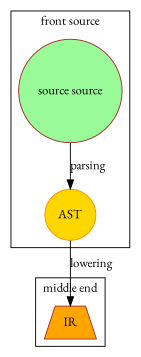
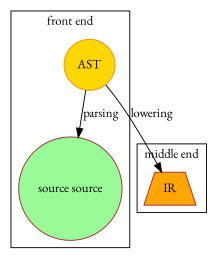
(70, 21) -> (70, 21)
(70, 161) -> (83, 109)
